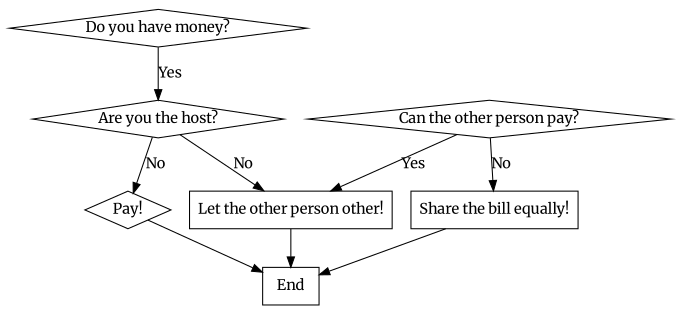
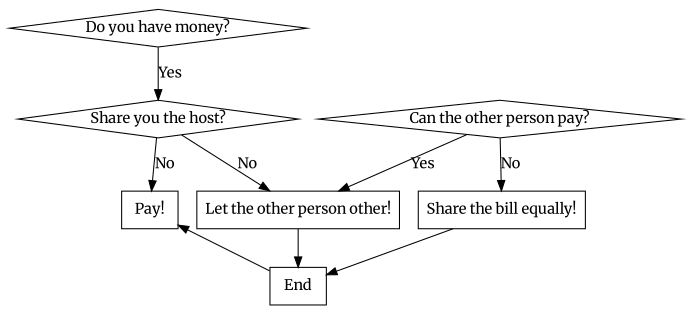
(158, 119) -> (158, 119)
(128, 210) -> (150, 210)
(200, 244) -> (228, 250)
